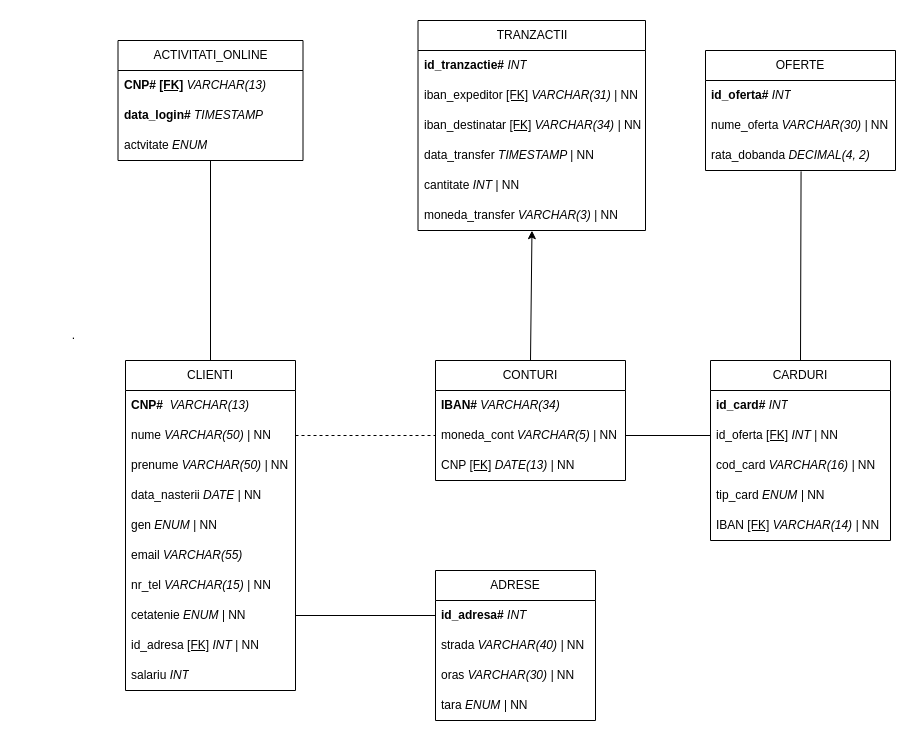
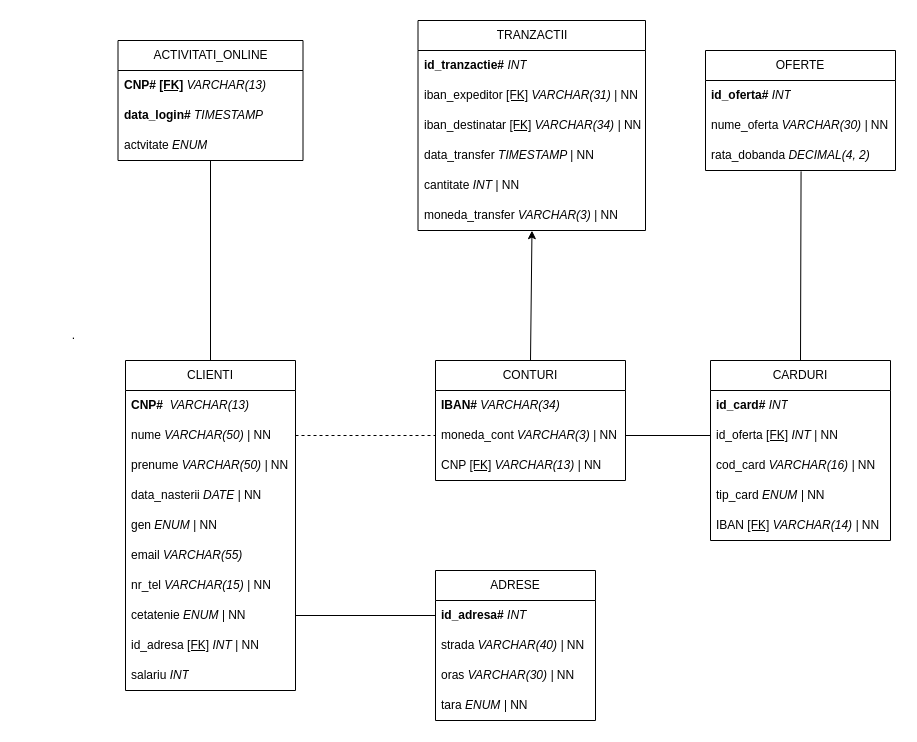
(526, 436) -> (526, 436)
(509, 466) -> (519, 466)
